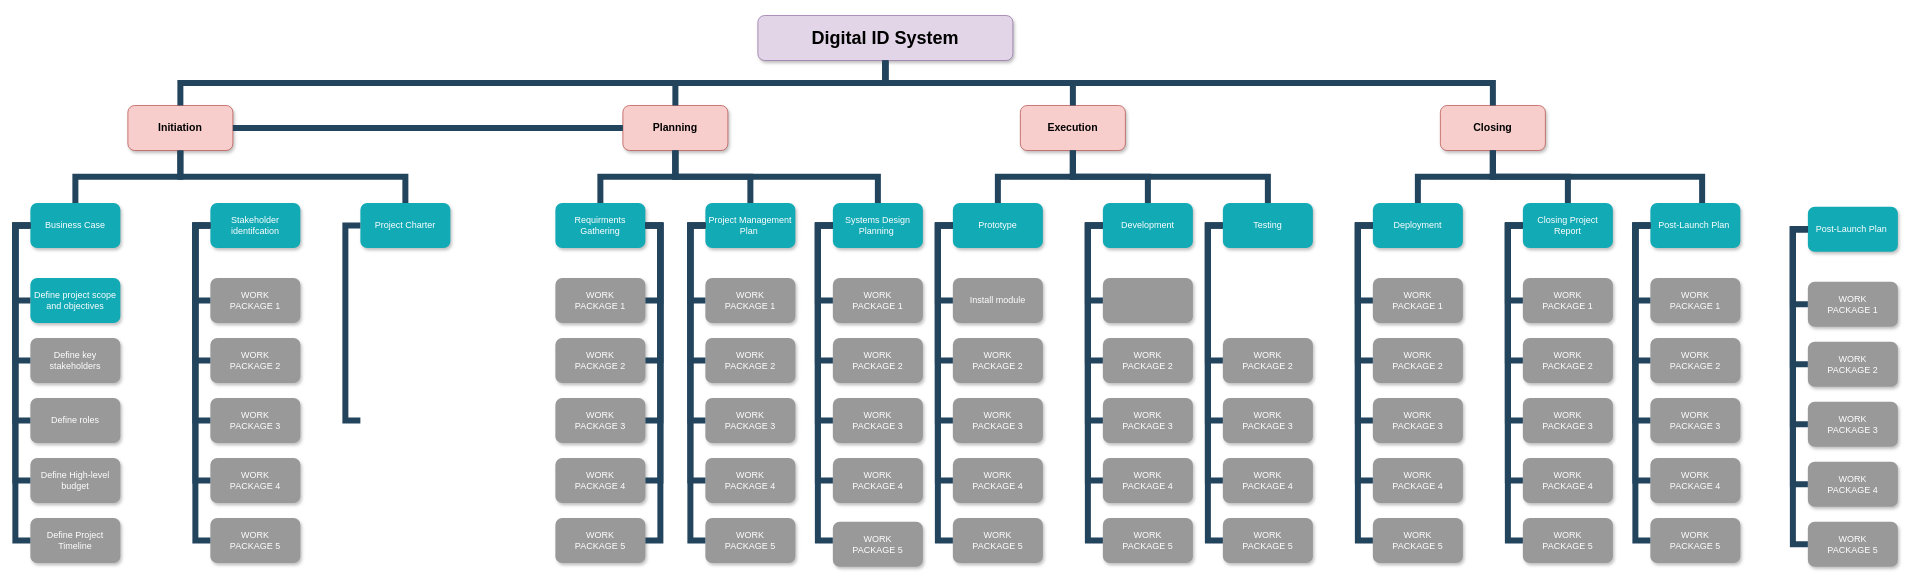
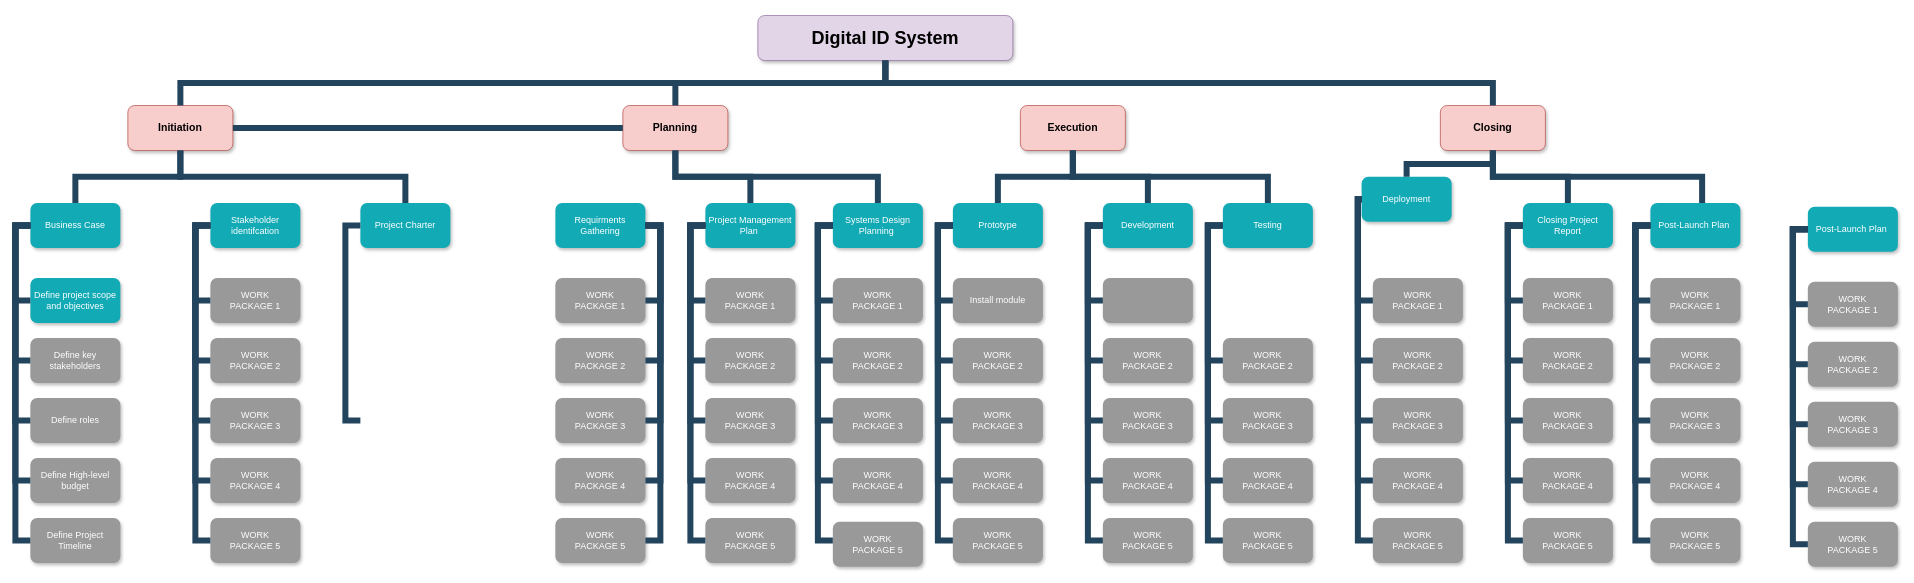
(1073, 94) -> none
(624, 177) -> none
(1418, 225) -> (1407, 199)
